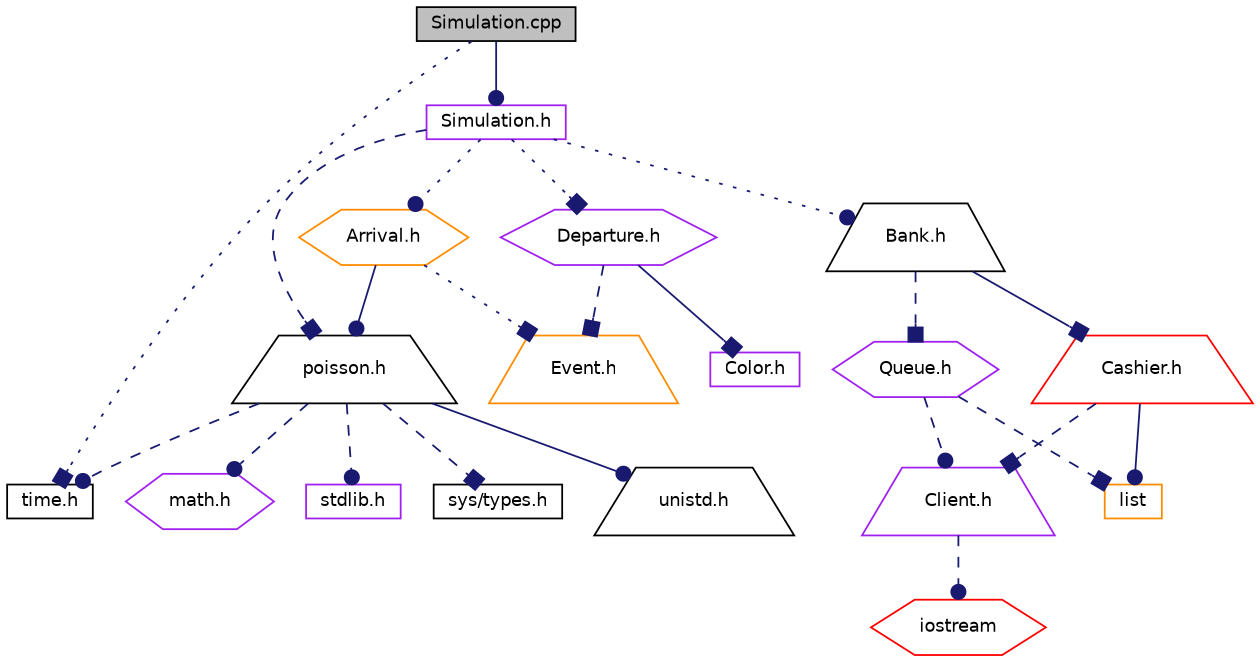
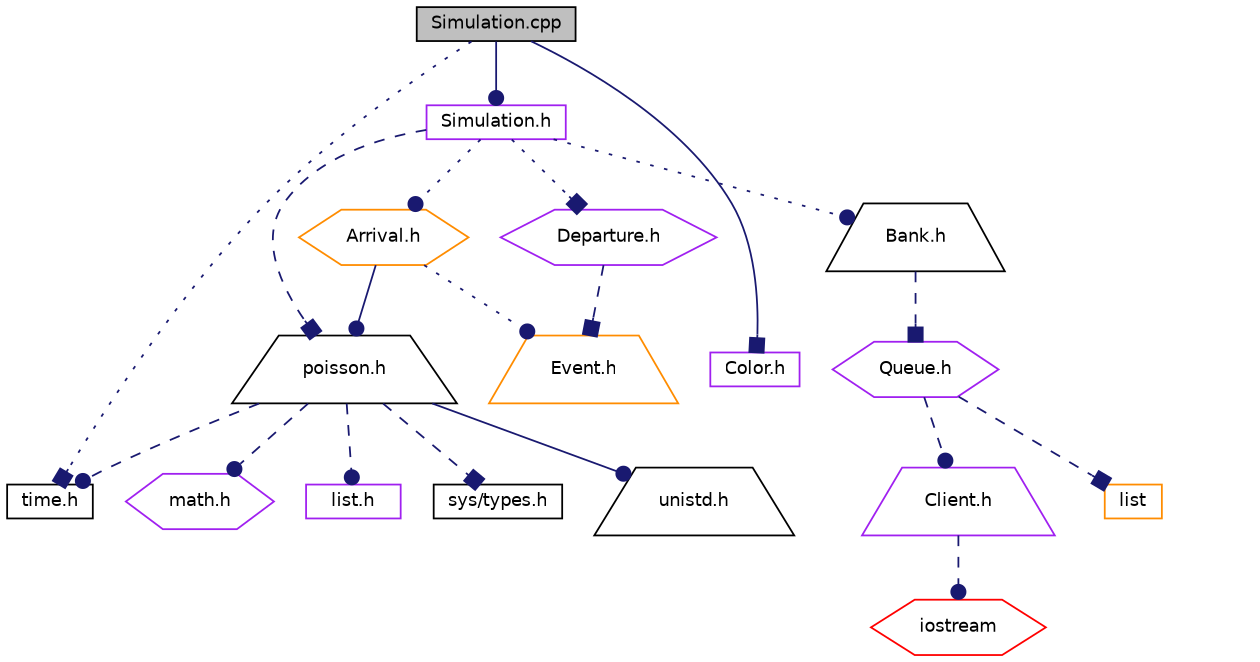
(471, 295) -> (471, 295)
(681, 303) -> (693, 154)
(1142, 369) -> none
(353, 502) -> (353, 502)
